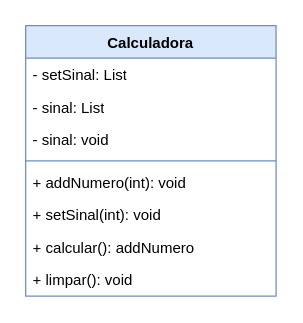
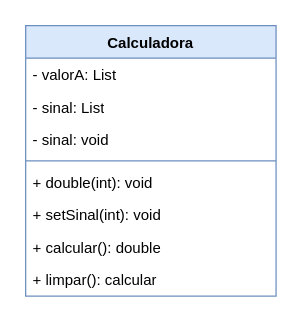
(89, 76) -> (82, 76)
(116, 183) -> (101, 183)
(120, 248) -> (105, 248)
(89, 281) -> (103, 281)
